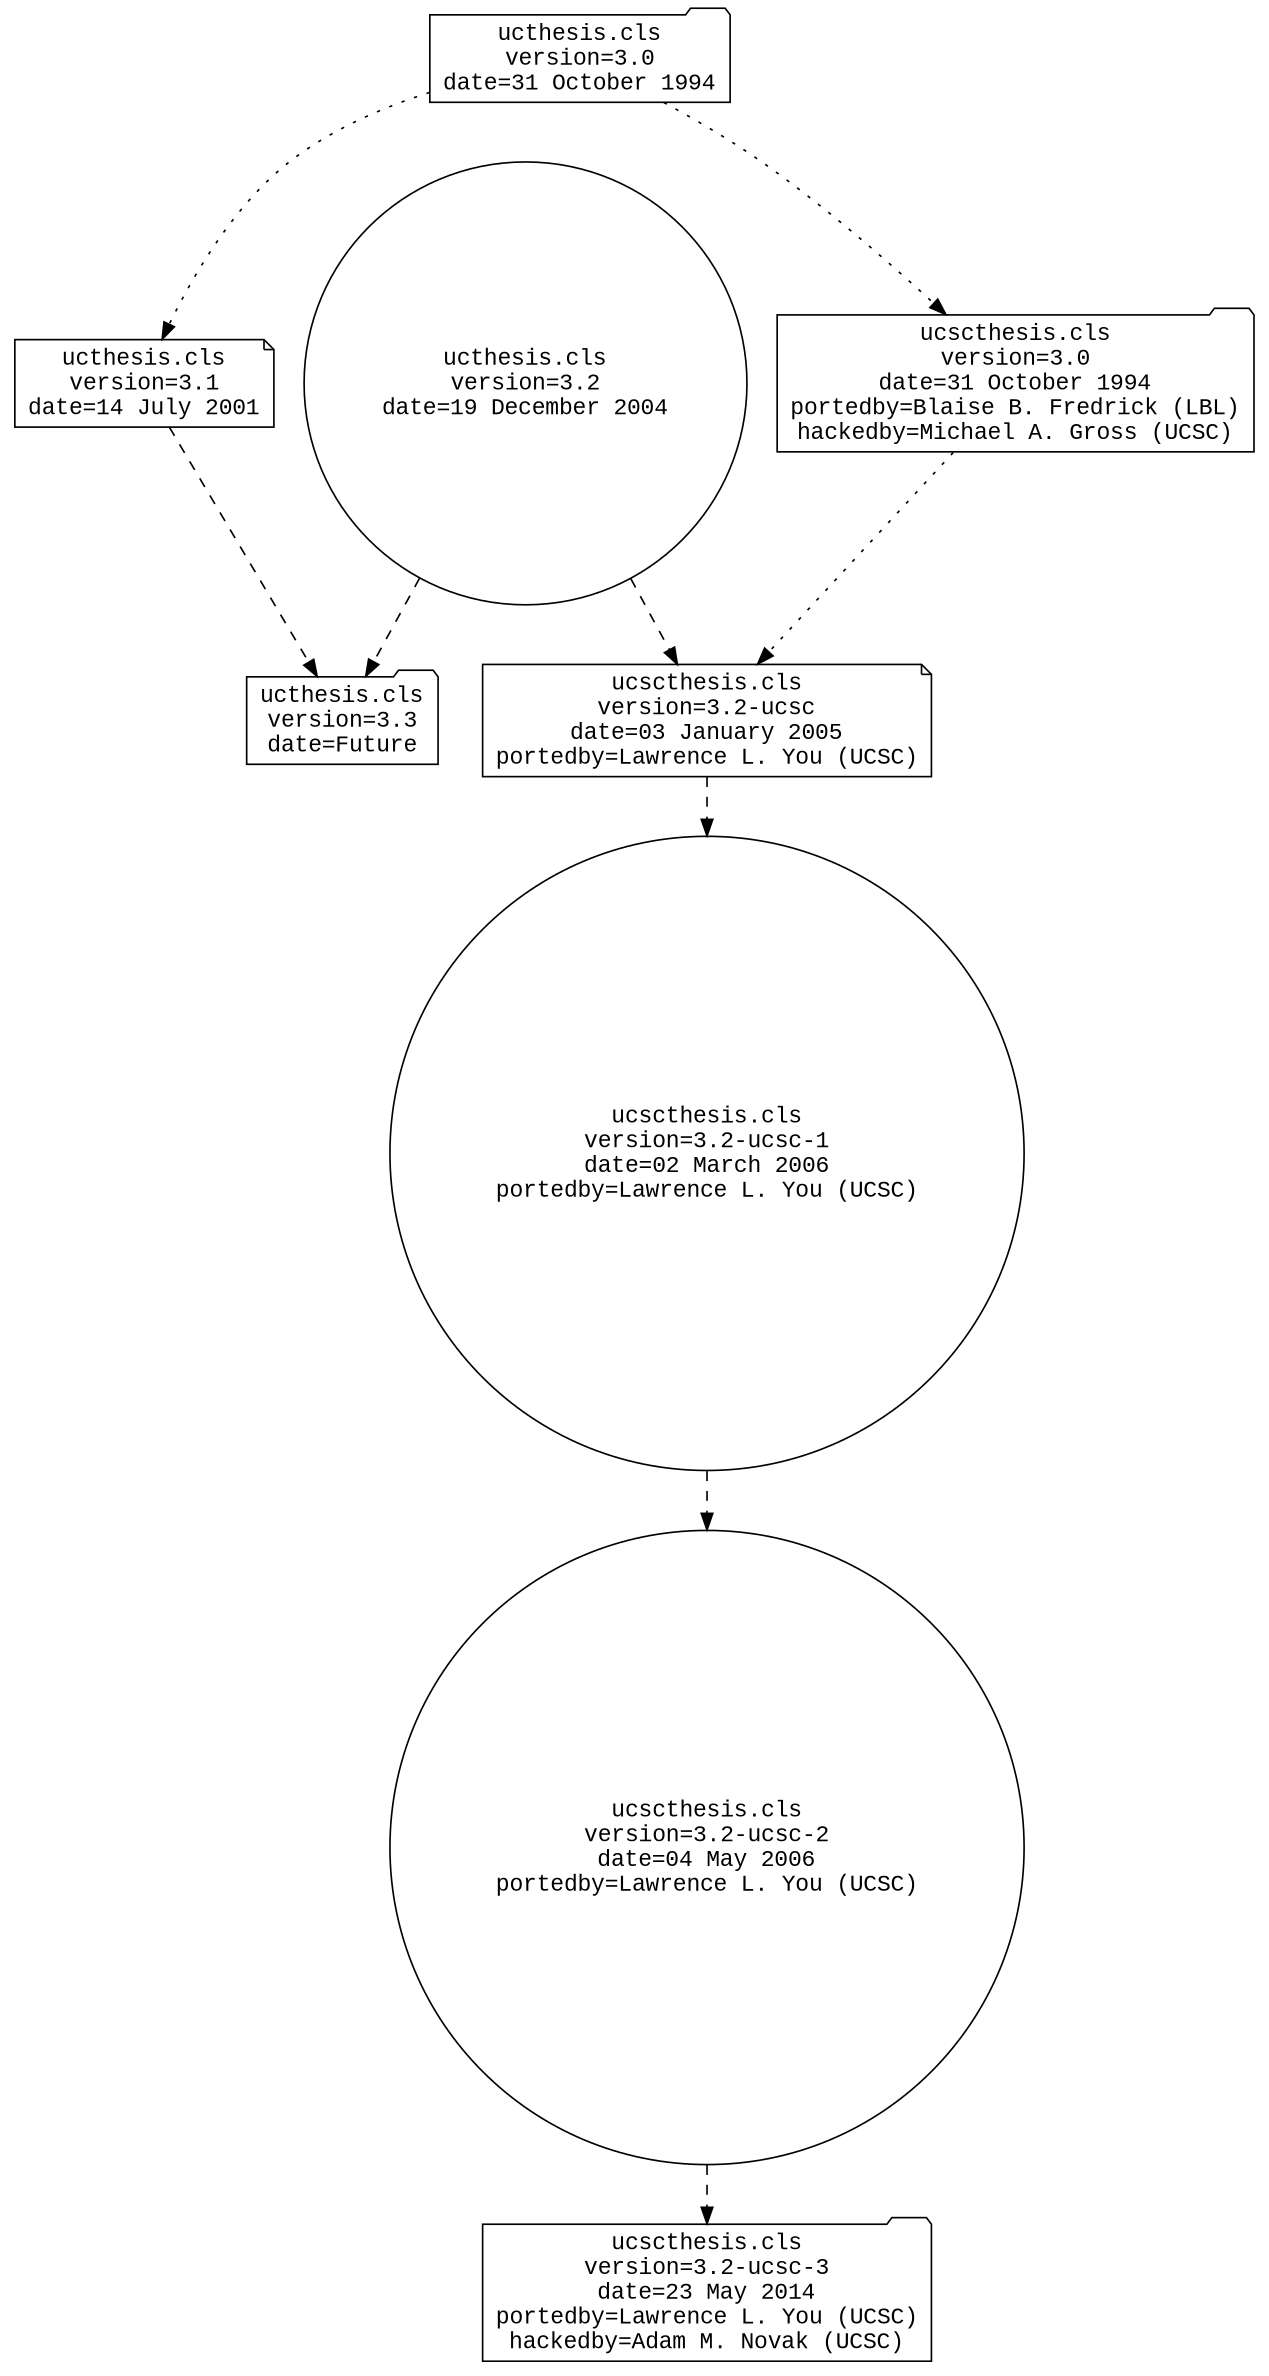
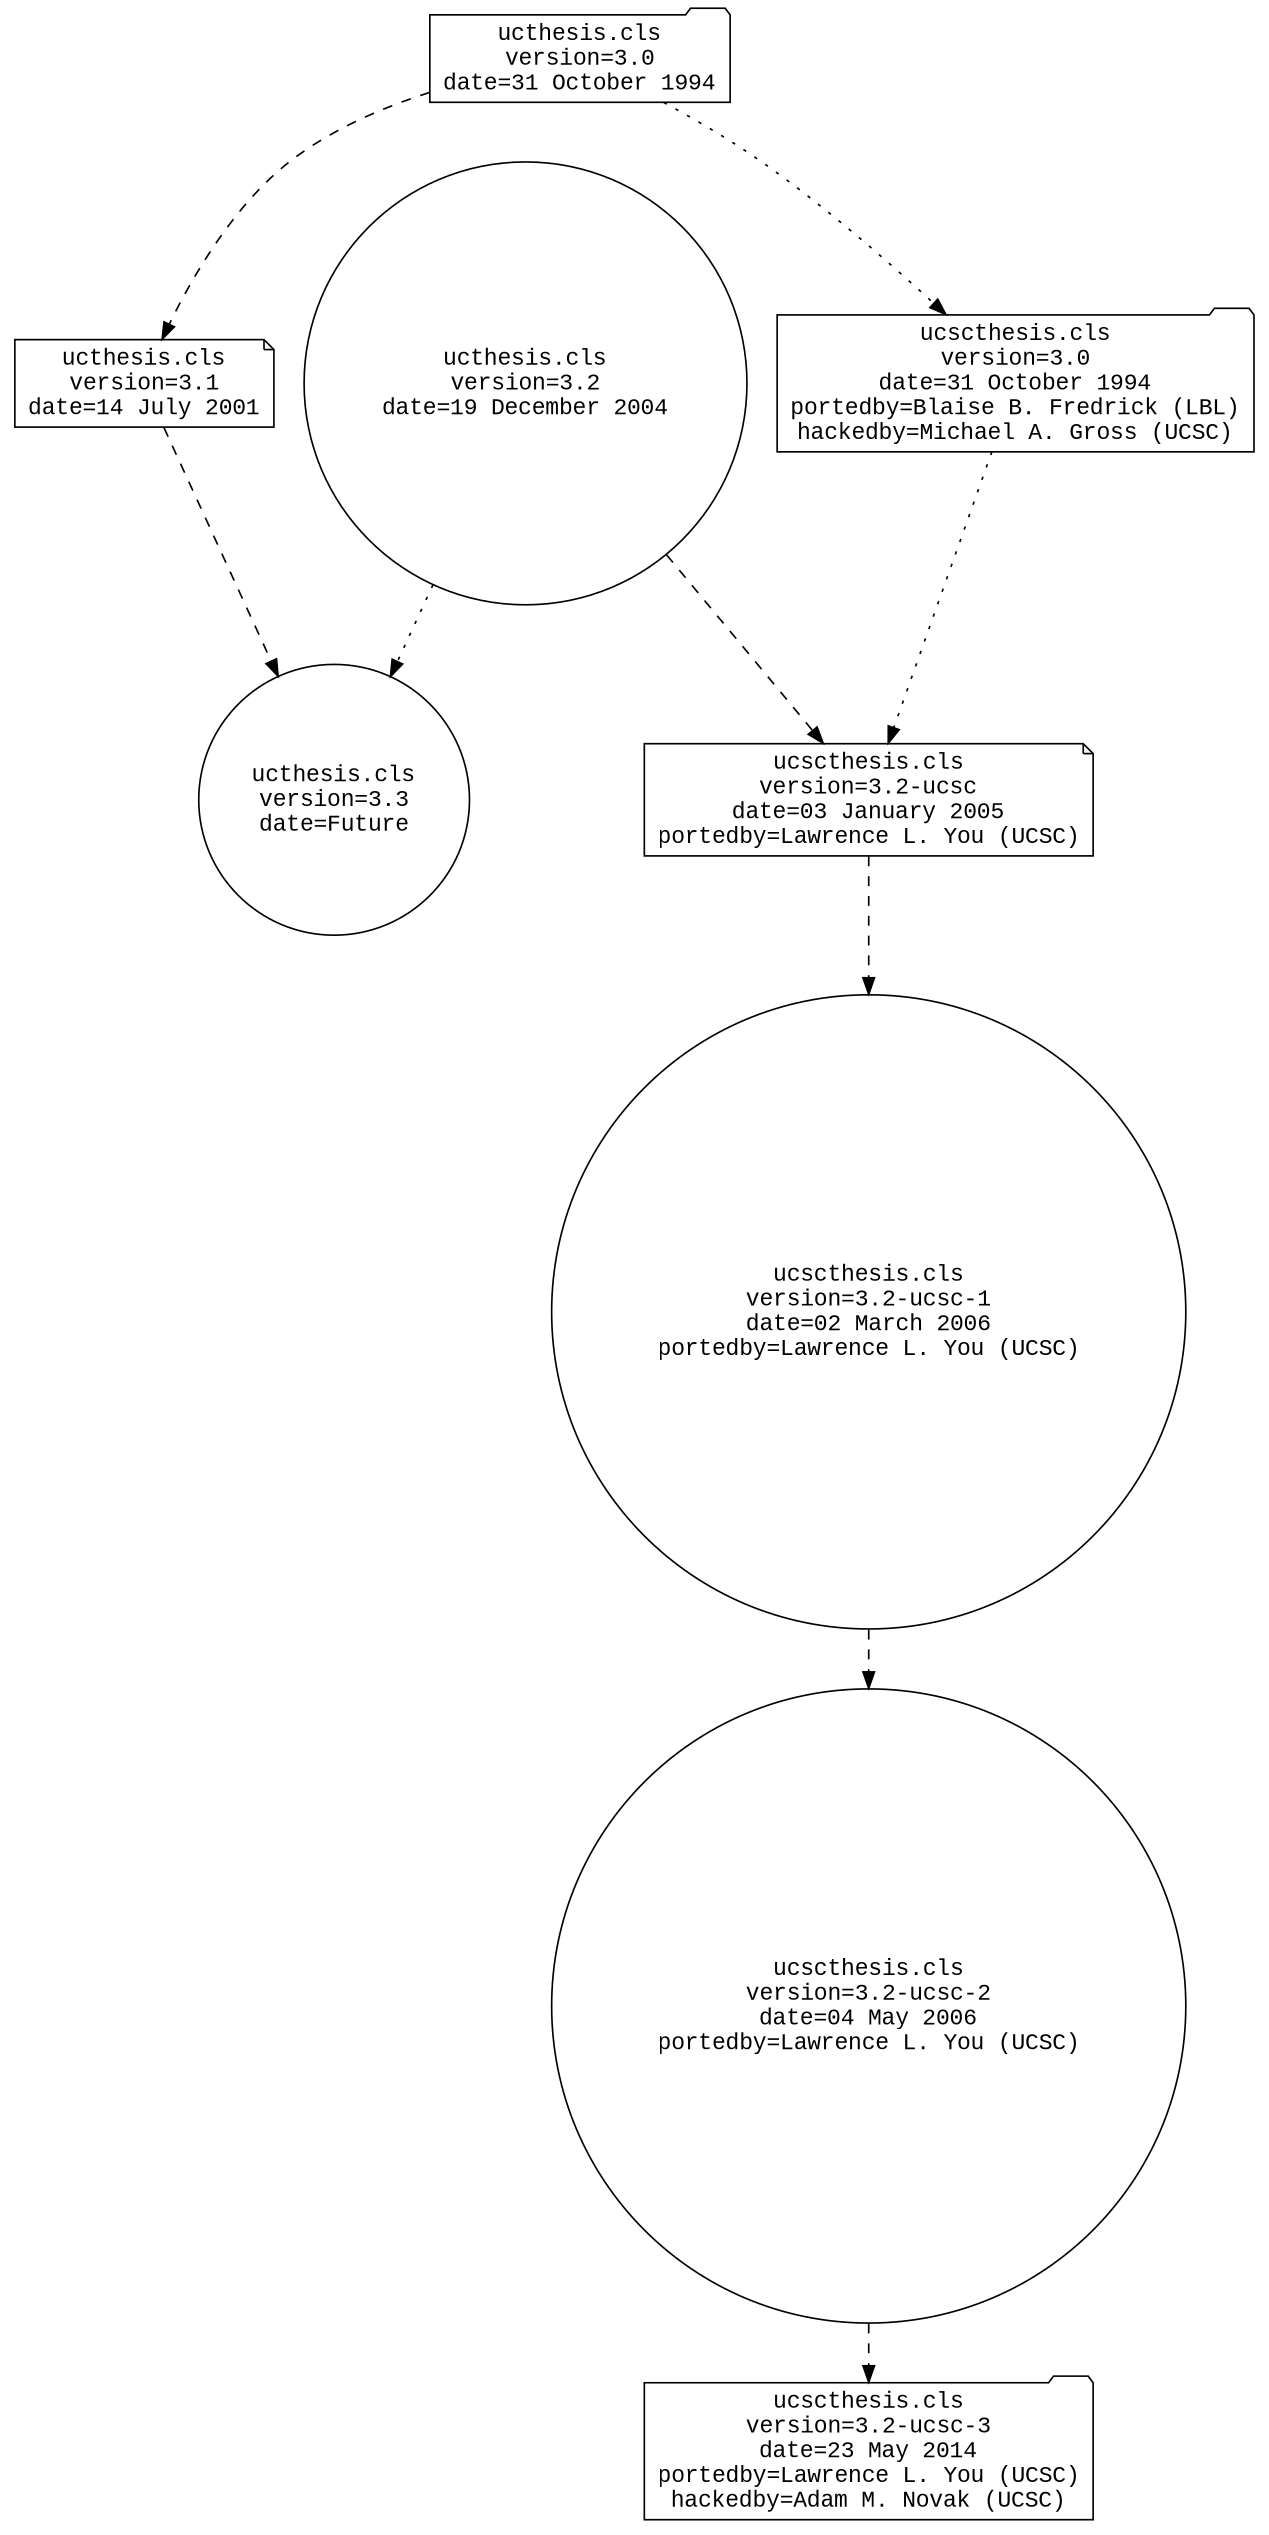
(272, 177) -> (272, 177)
(397, 620) -> (415, 623)
(342, 721) -> (334, 800)
